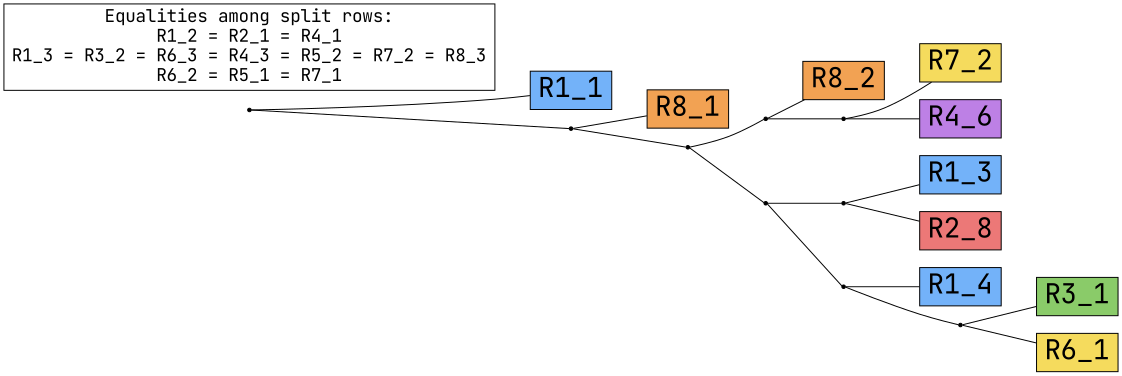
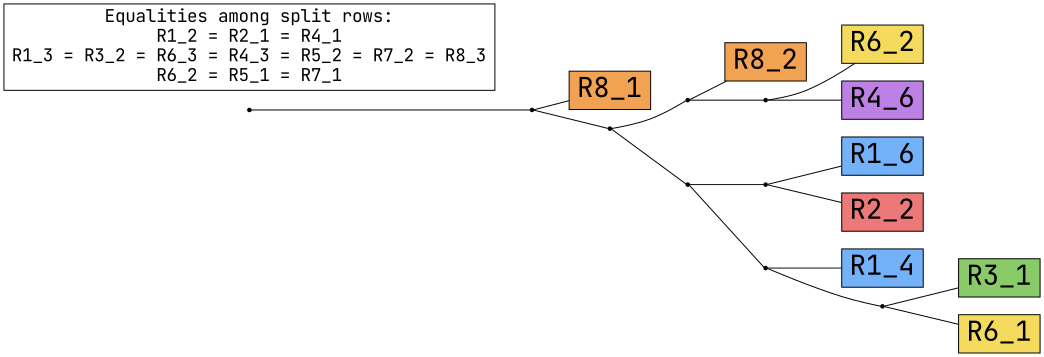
(960, 63) -> (882, 44)
(571, 90) -> none
(960, 175) -> (882, 156)
(960, 231) -> (882, 212)
